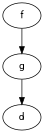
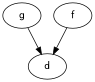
(22, 38) -> (62, 38)
